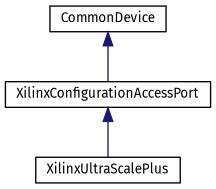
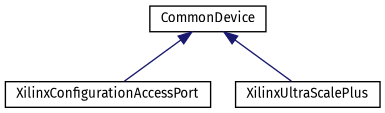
(108, 139) -> (263, 61)
